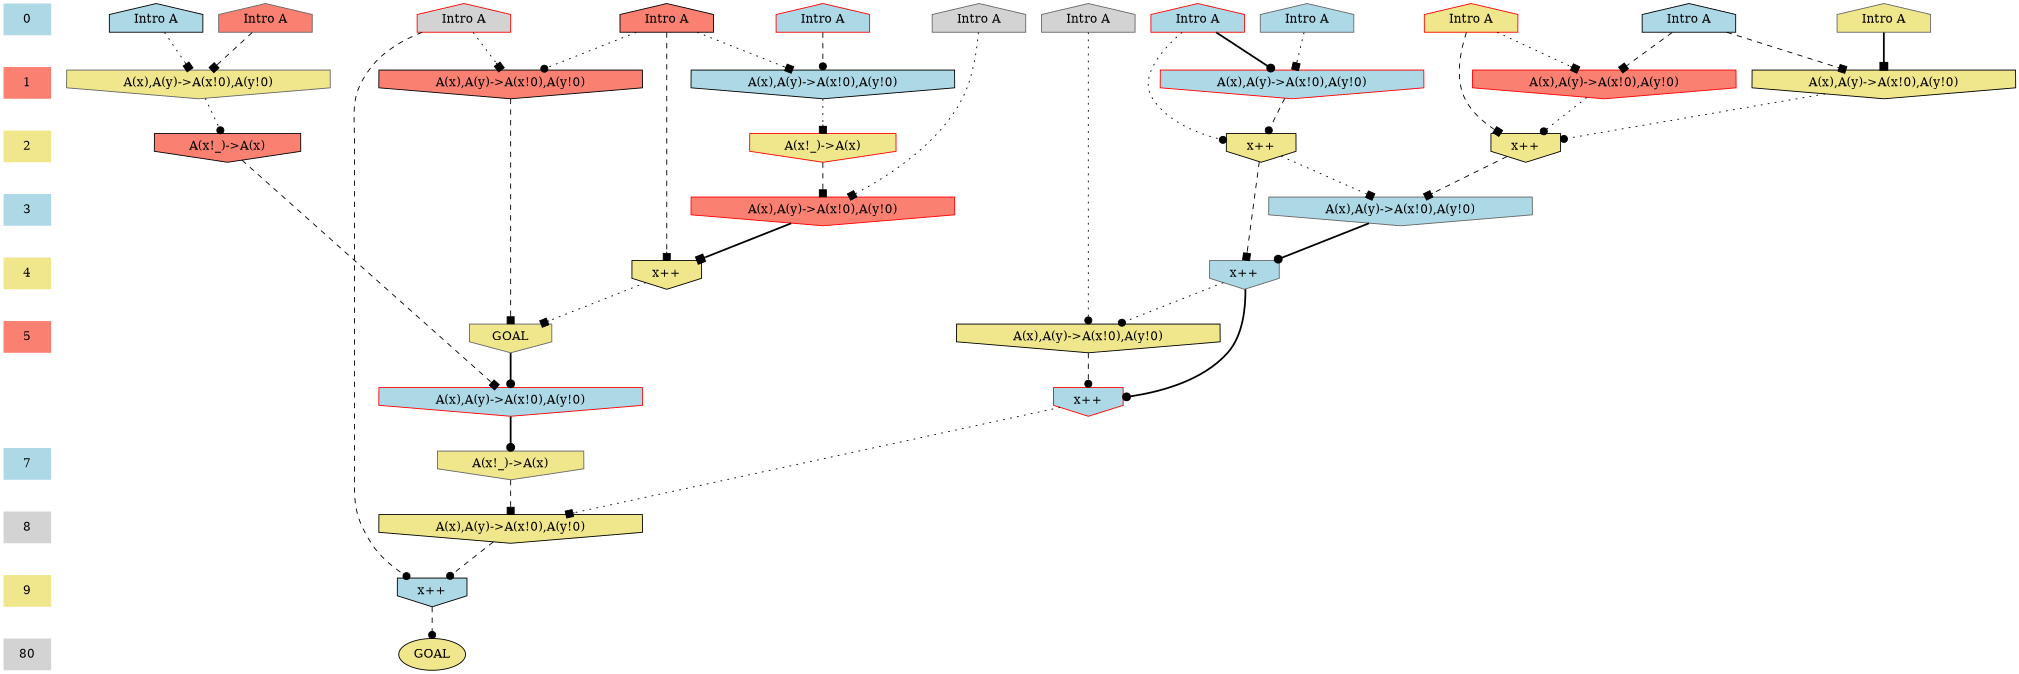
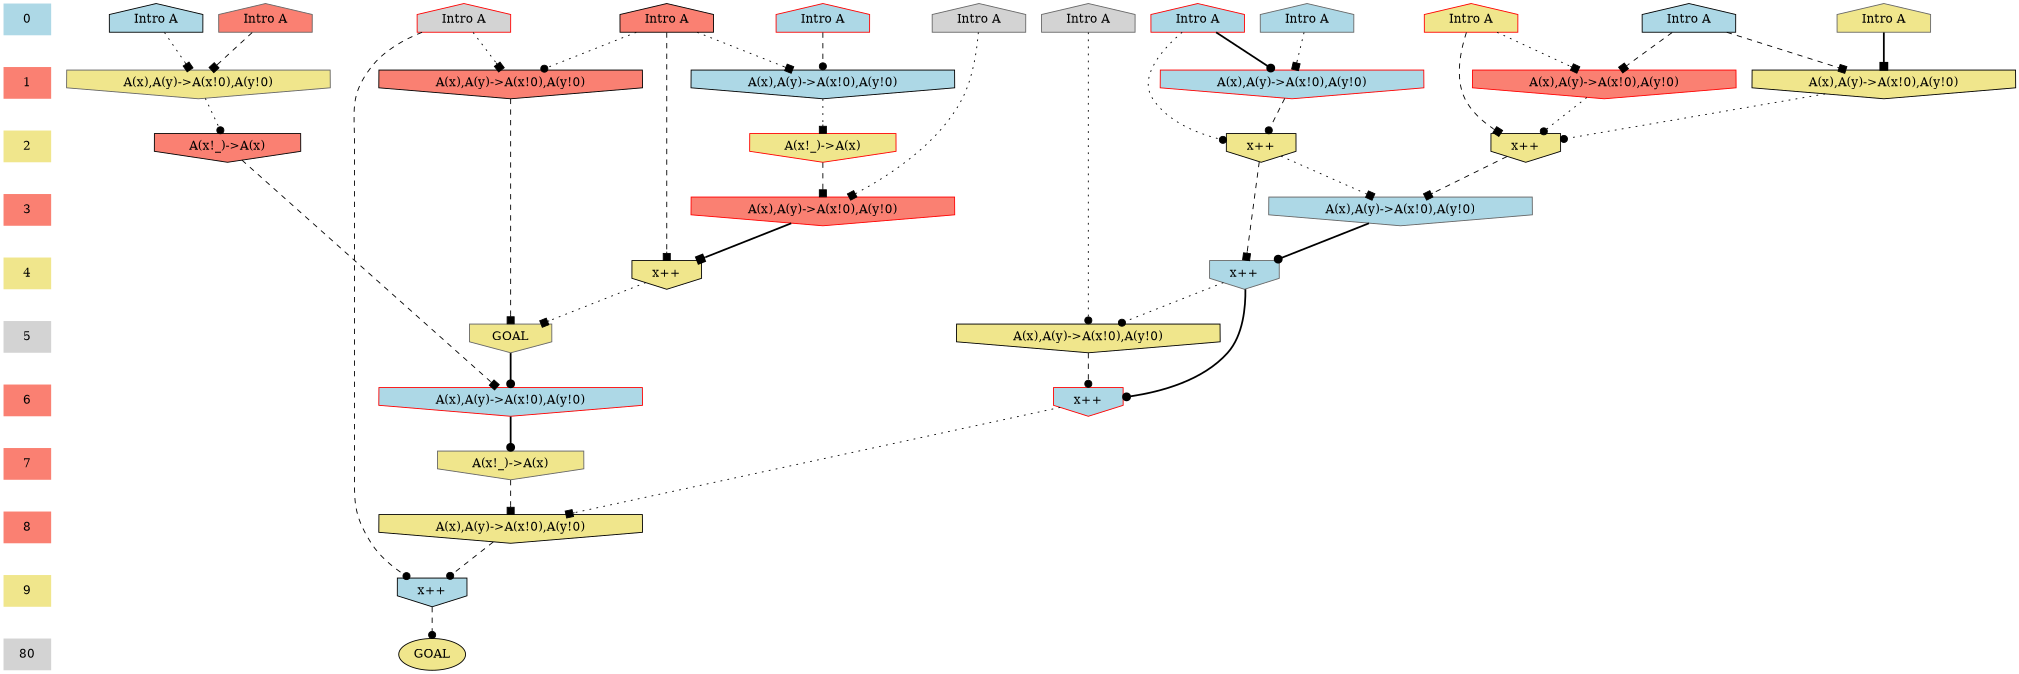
(27, 210) -> (27, 210)
(27, 337) -> (27, 337)
none -> (27, 400)
(27, 464) -> (27, 464)
(27, 527) -> (27, 527)
